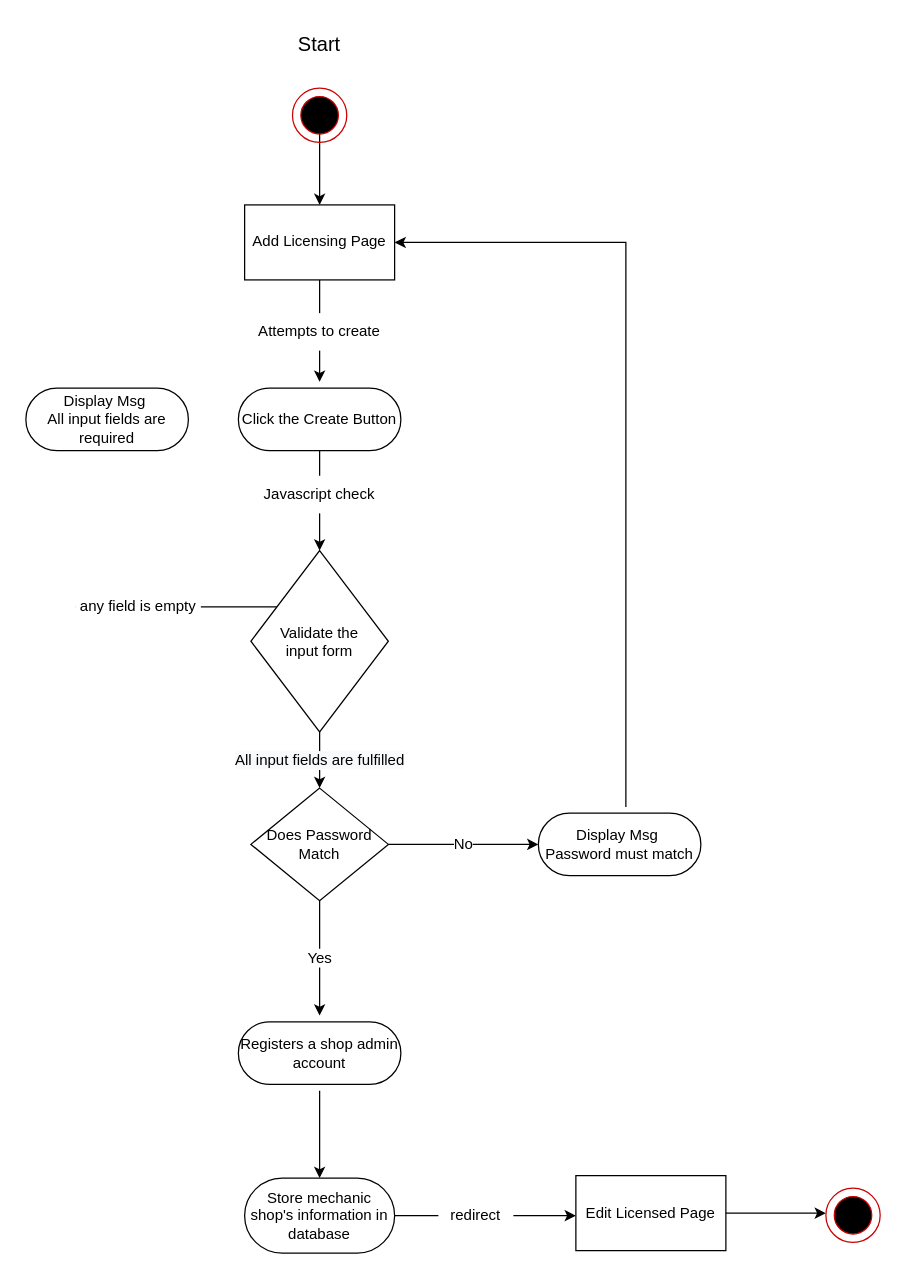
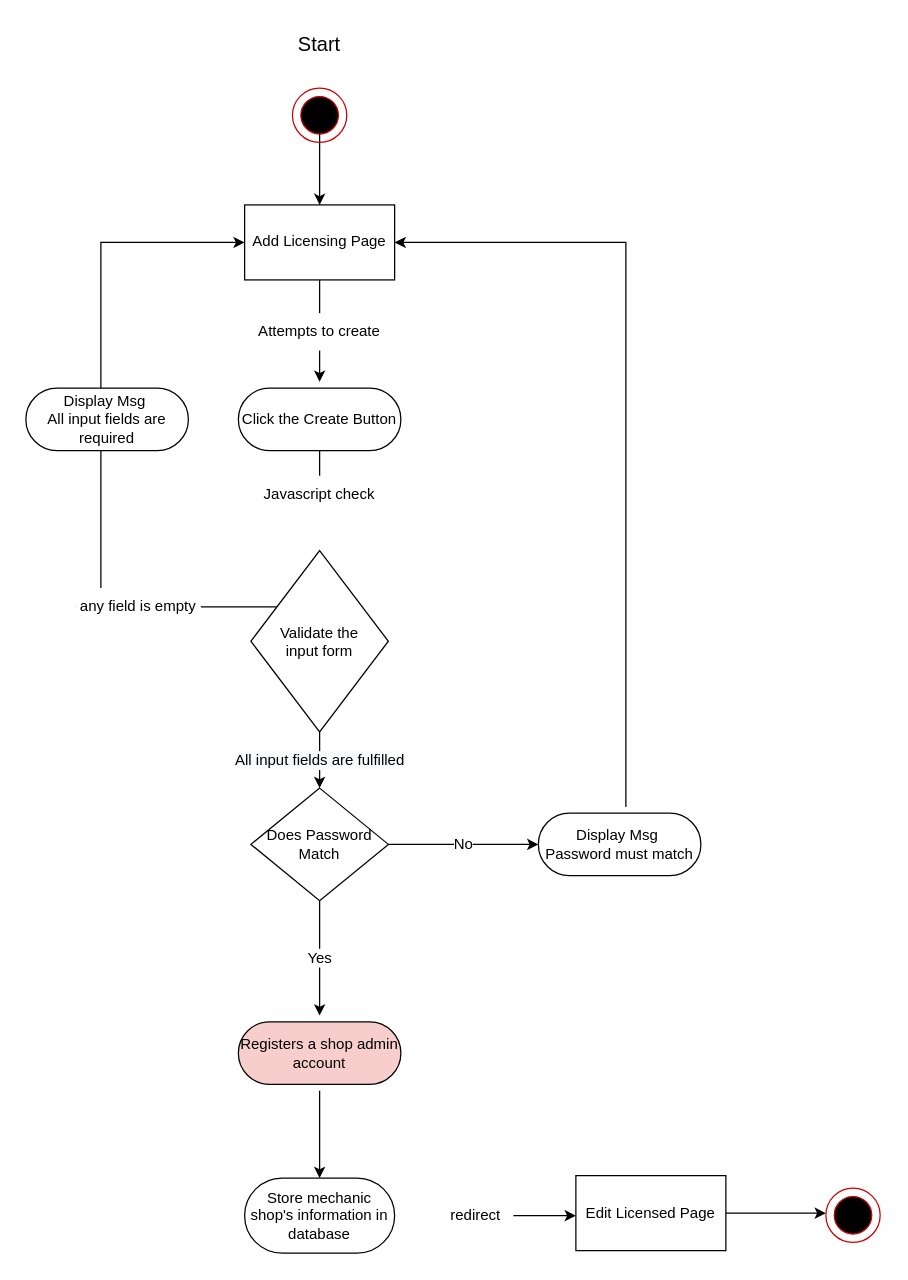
none -> (101, 247)
(319, 536) -> none
(319, 1053) -> (319, 1053)
(416, 1216) -> none
